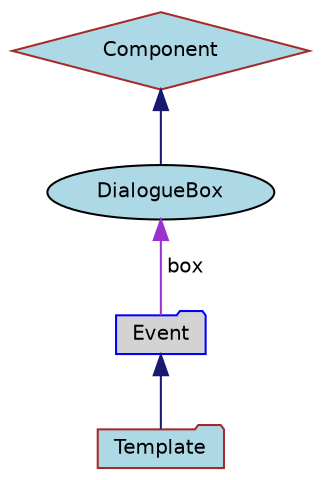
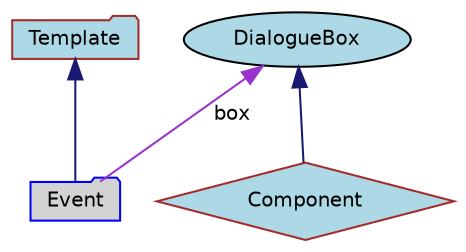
(161, 137) -> (302, 125)
(161, 402) -> (75, 131)
